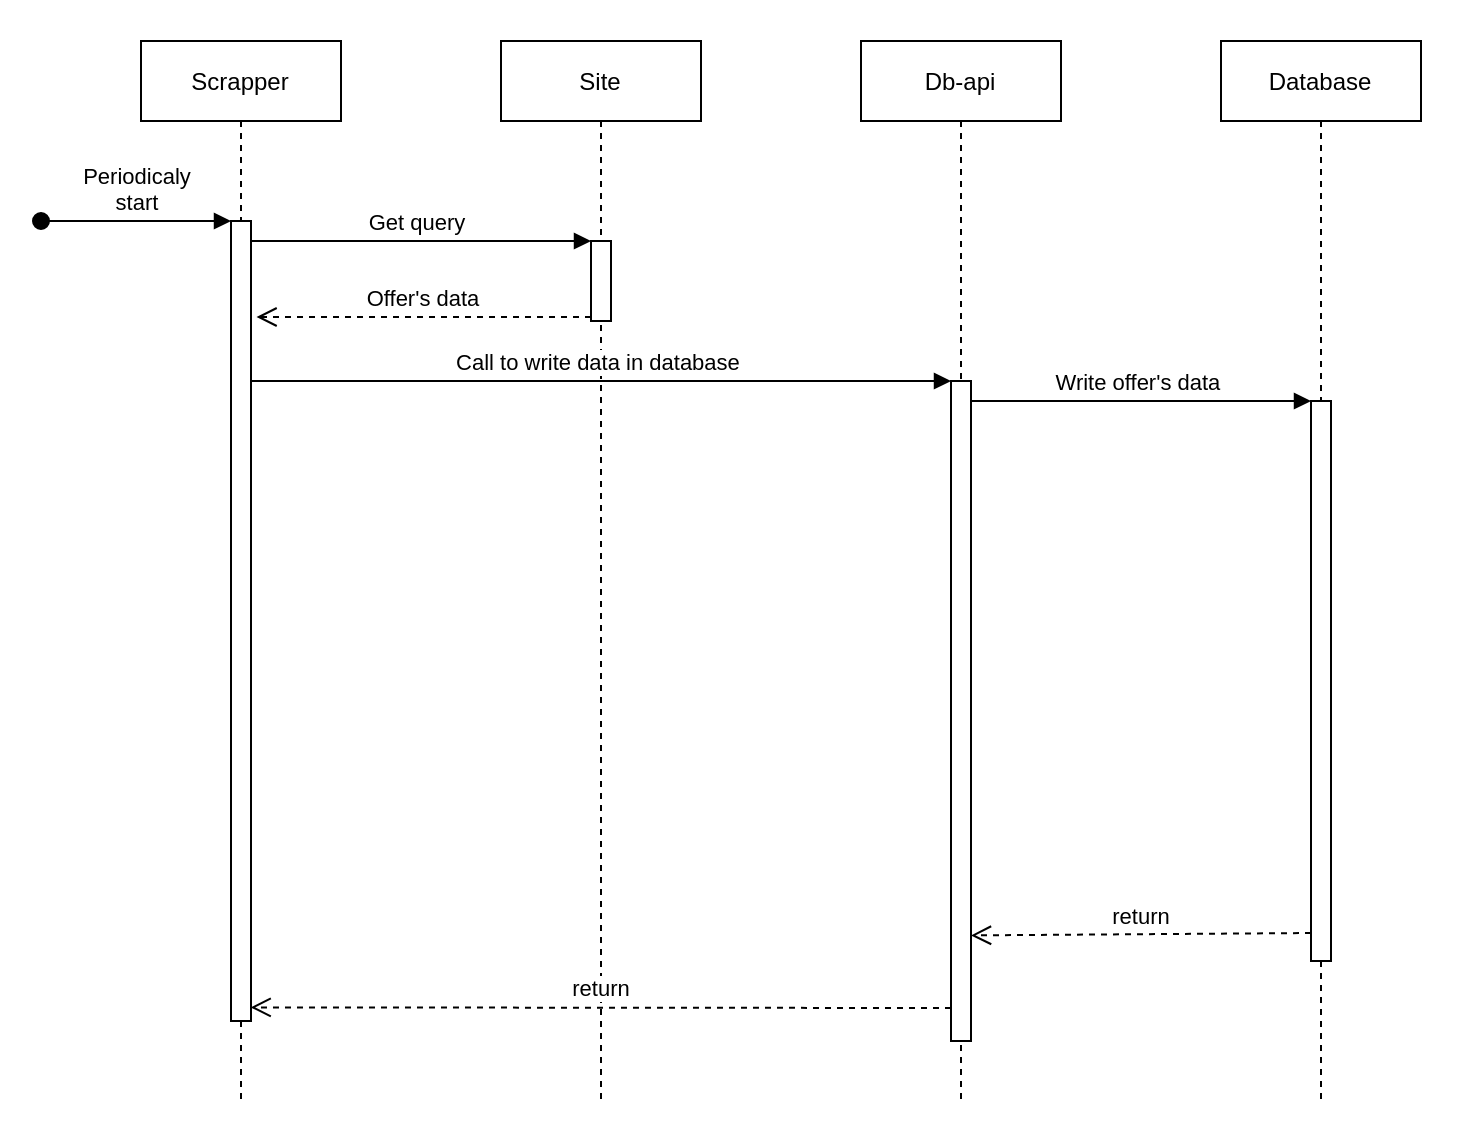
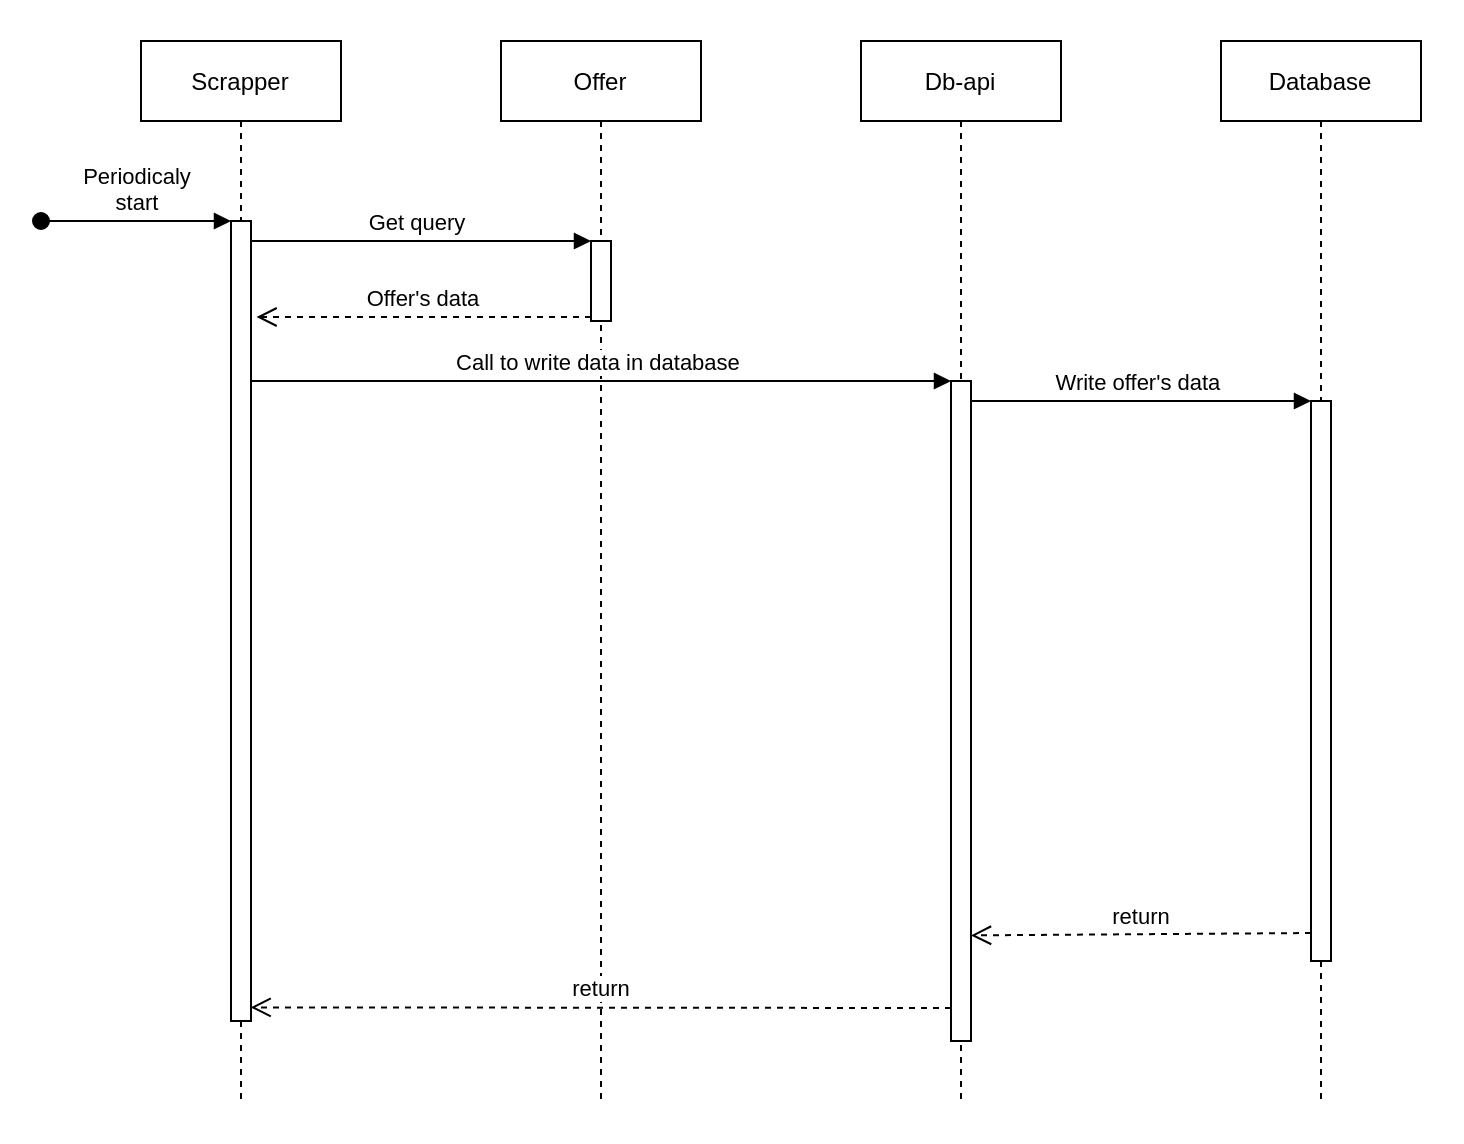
(600, 82) -> (600, 82)
